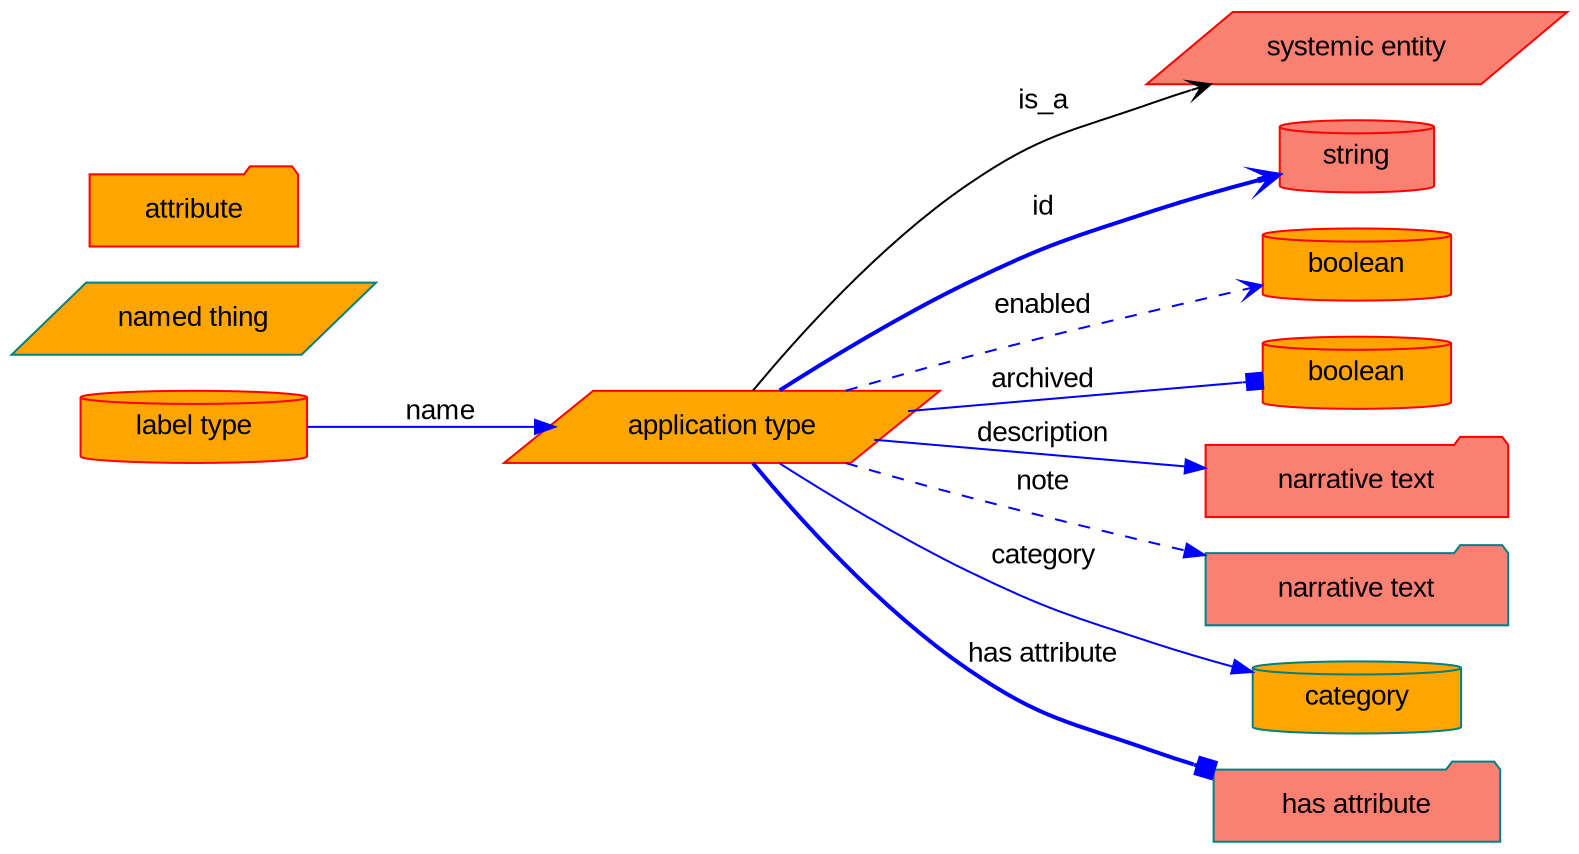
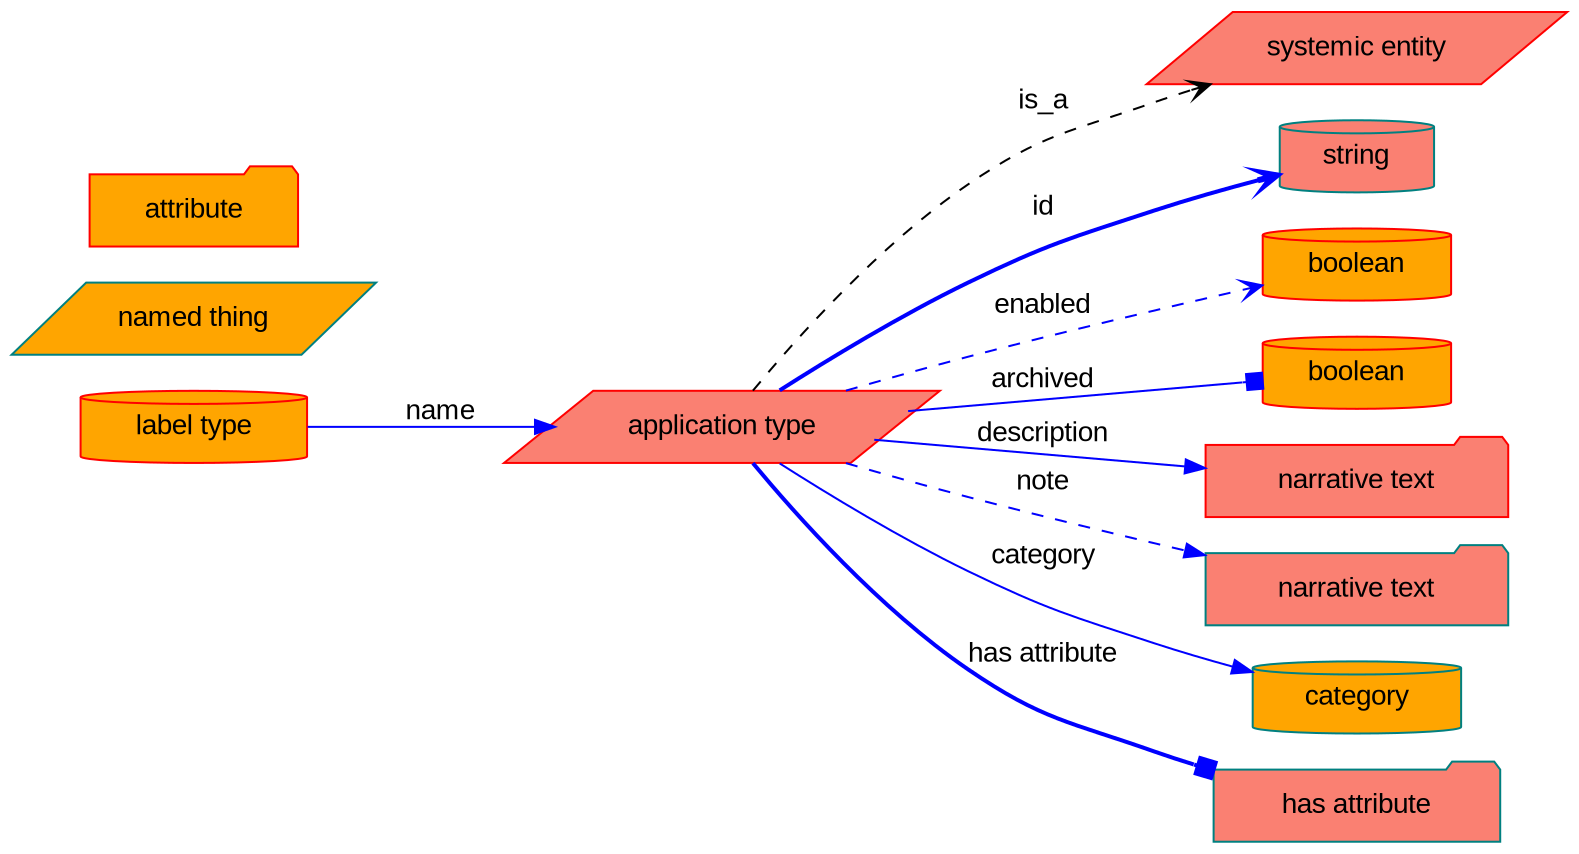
(1357, 156) -> (1357, 156)
(946, 201) -> (946, 201)
(722, 427) -> (722, 427)
